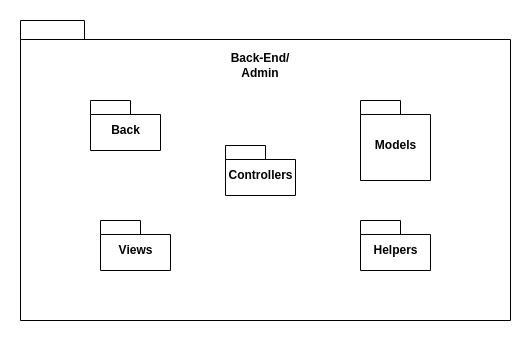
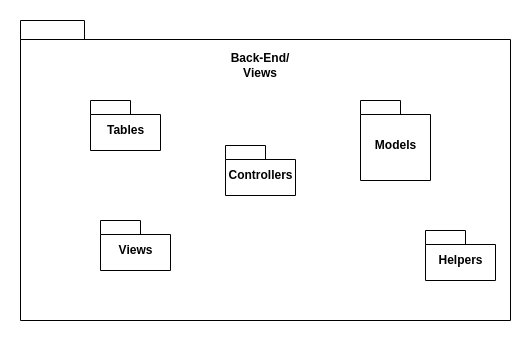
(261, 66) -> (261, 66)
(126, 131) -> (126, 131)
(396, 246) -> (461, 256)
